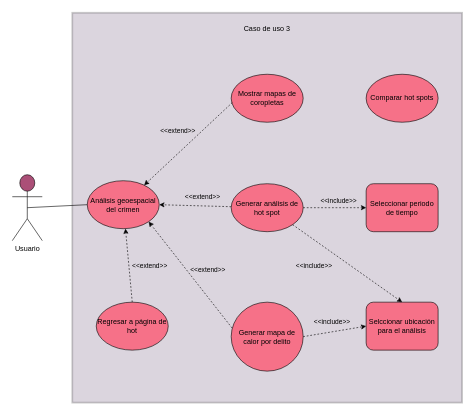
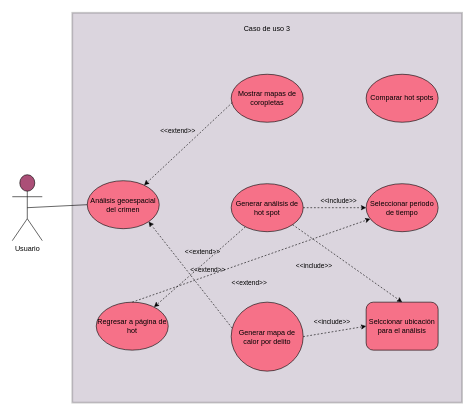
(223, 206) -> (202, 265)
(402, 208) -> (402, 208)
(129, 263) -> (247, 262)
